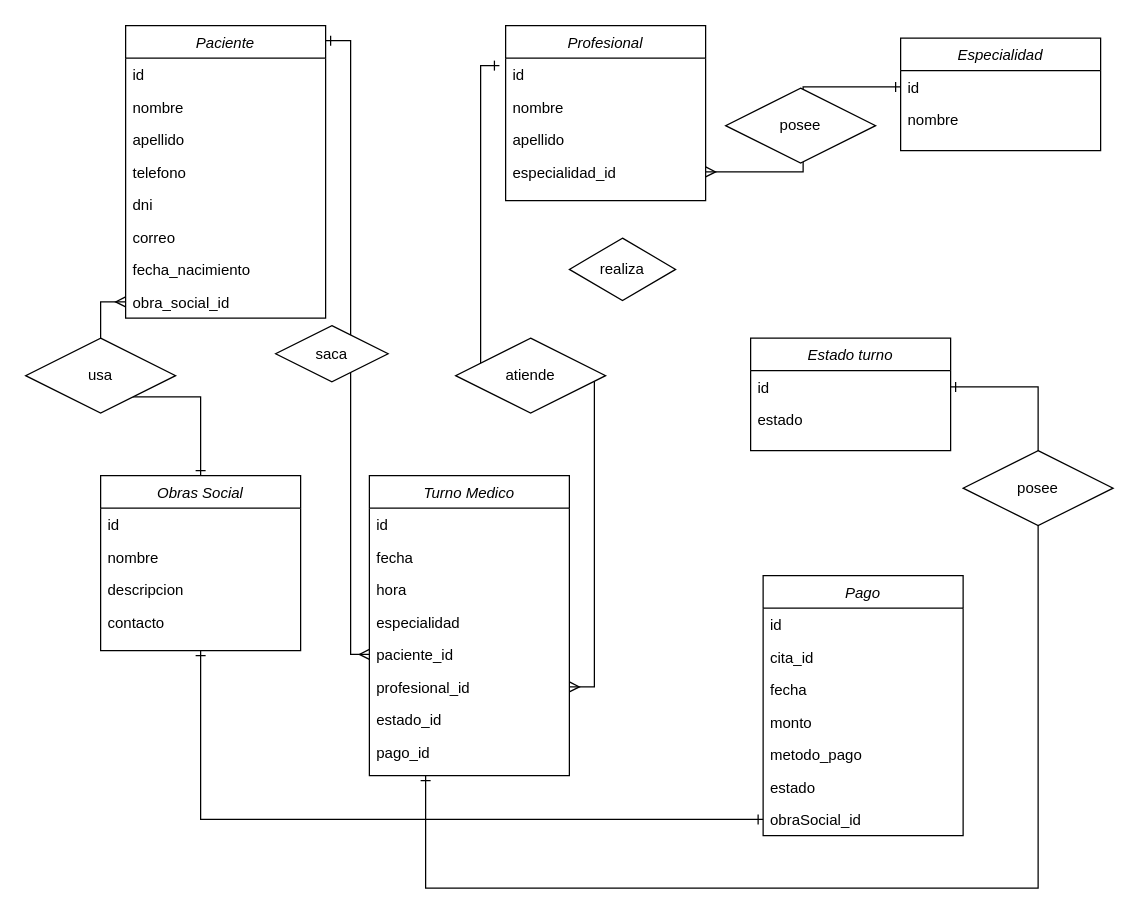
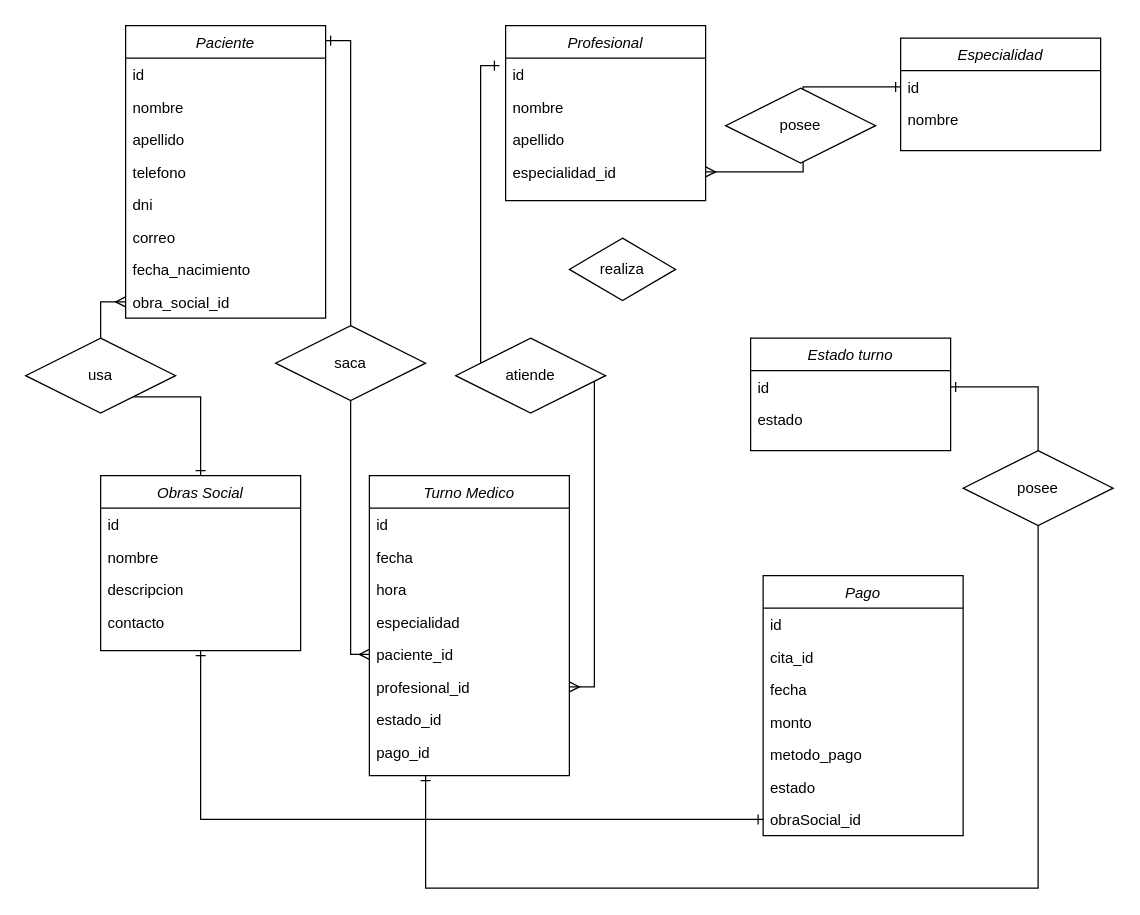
(332, 354) -> (351, 363)
